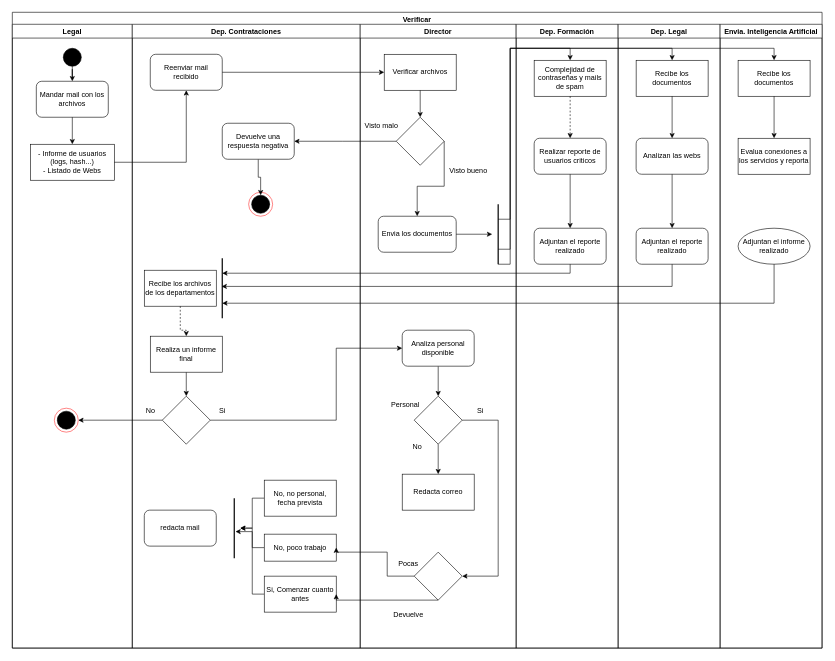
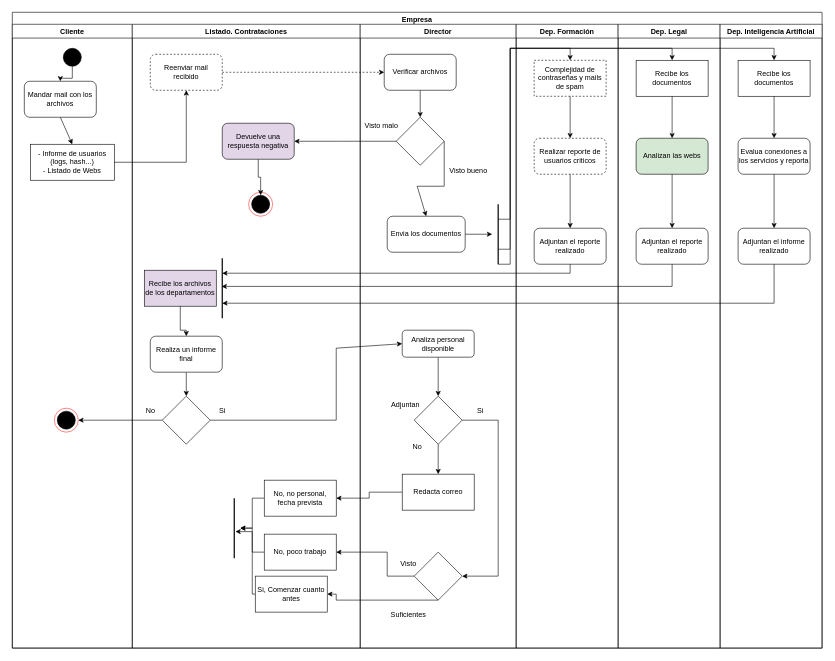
(417, 20) -> (417, 20)
(72, 32) -> (72, 32)
(246, 32) -> (246, 32)
(771, 32) -> (771, 32)
(186, 72) -> (186, 72)
(301, 72) -> (301, 72)
(420, 72) -> (420, 72)
(570, 78) -> (570, 78)
(72, 99) -> (60, 99)
(570, 114) -> (570, 114)
(258, 141) -> (258, 141)
(570, 156) -> (570, 156)
(672, 156) -> (672, 156)
(774, 156) -> (774, 156)
none -> (774, 222)
(417, 234) -> (426, 234)
(774, 246) -> (774, 246)
(180, 288) -> (180, 288)
(180, 322) -> (180, 322)
(438, 348) -> (438, 344)
(186, 354) -> (186, 354)
(406, 405) -> (406, 405)
none -> (369, 492)
(180, 528) -> none
(300, 548) -> (300, 552)
(409, 564) -> (409, 564)
(300, 594) -> (291, 594)
(409, 615) -> (409, 615)
